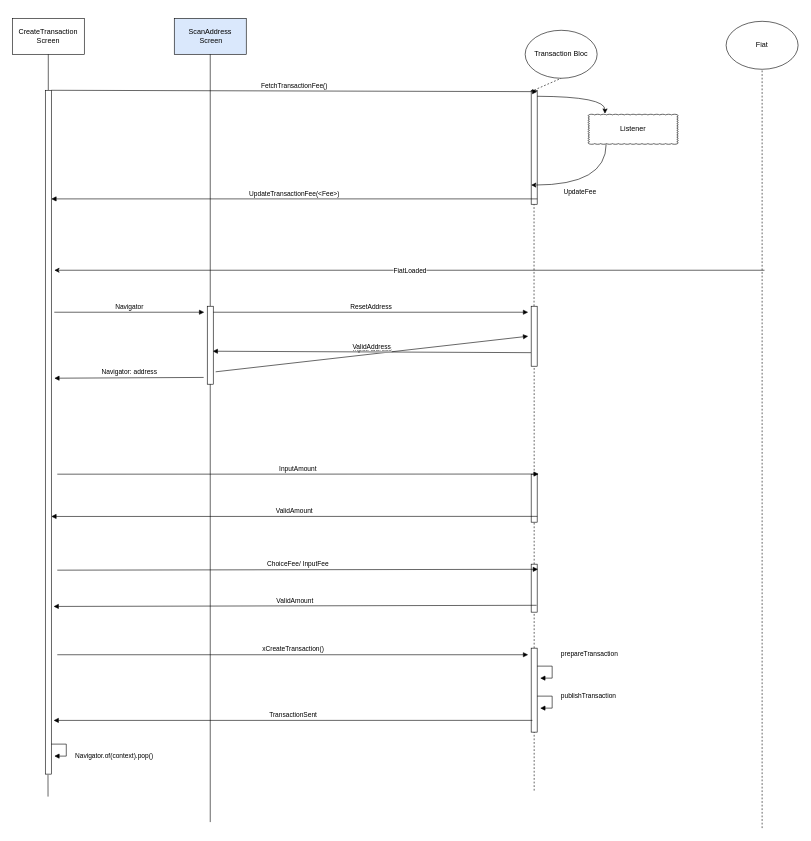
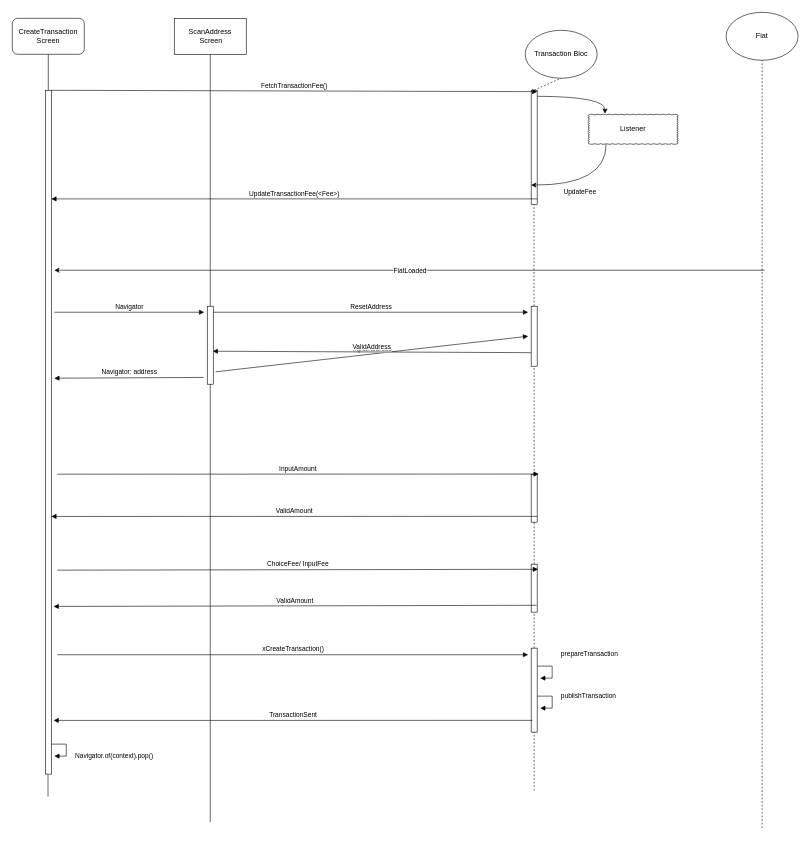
(48, 36) -> (48, 36)
(210, 36) -> (210, 36)
(762, 45) -> (762, 36)
